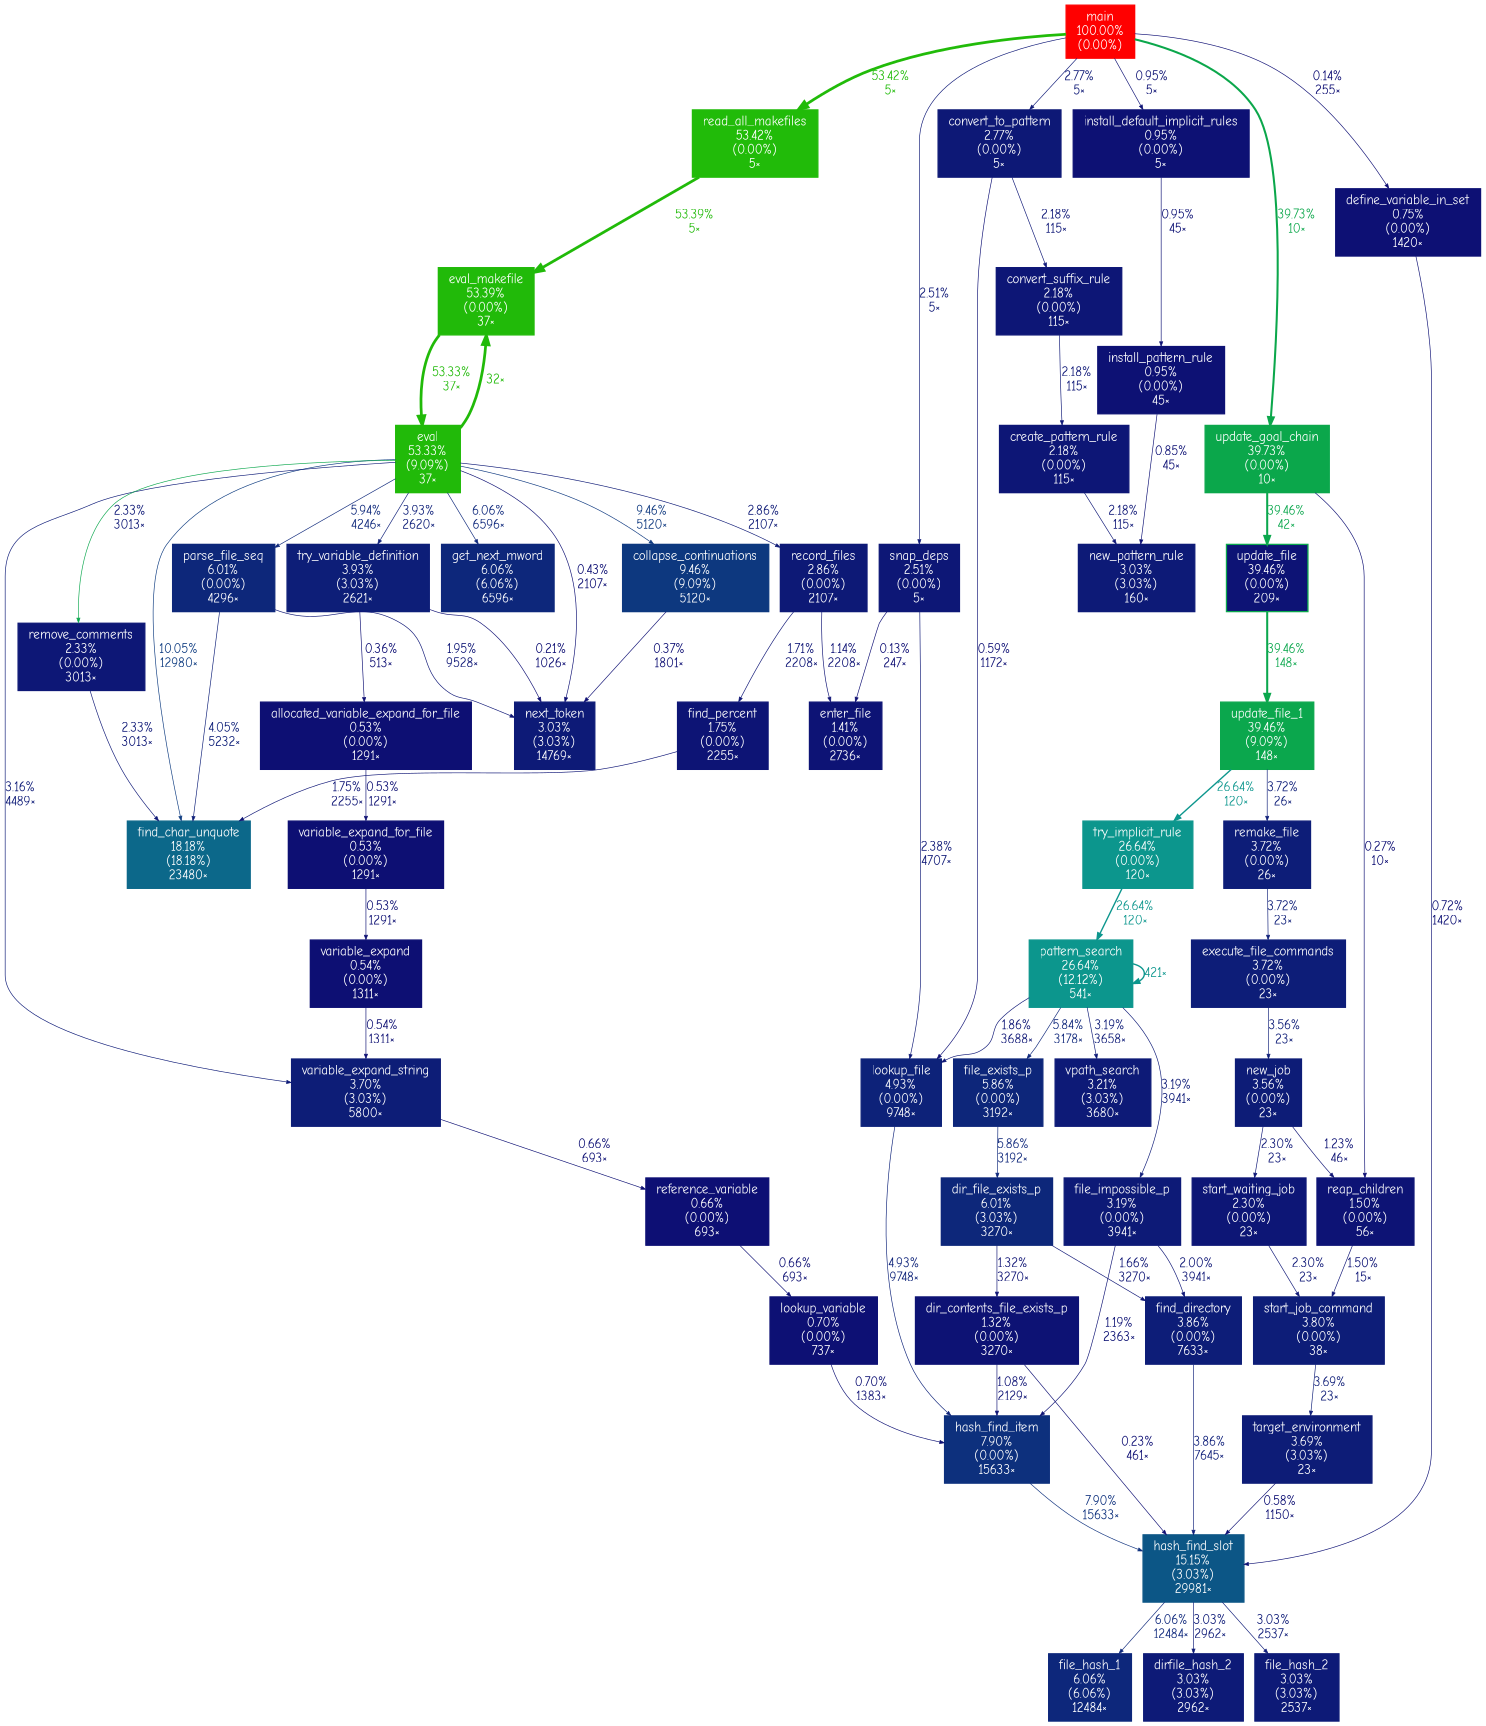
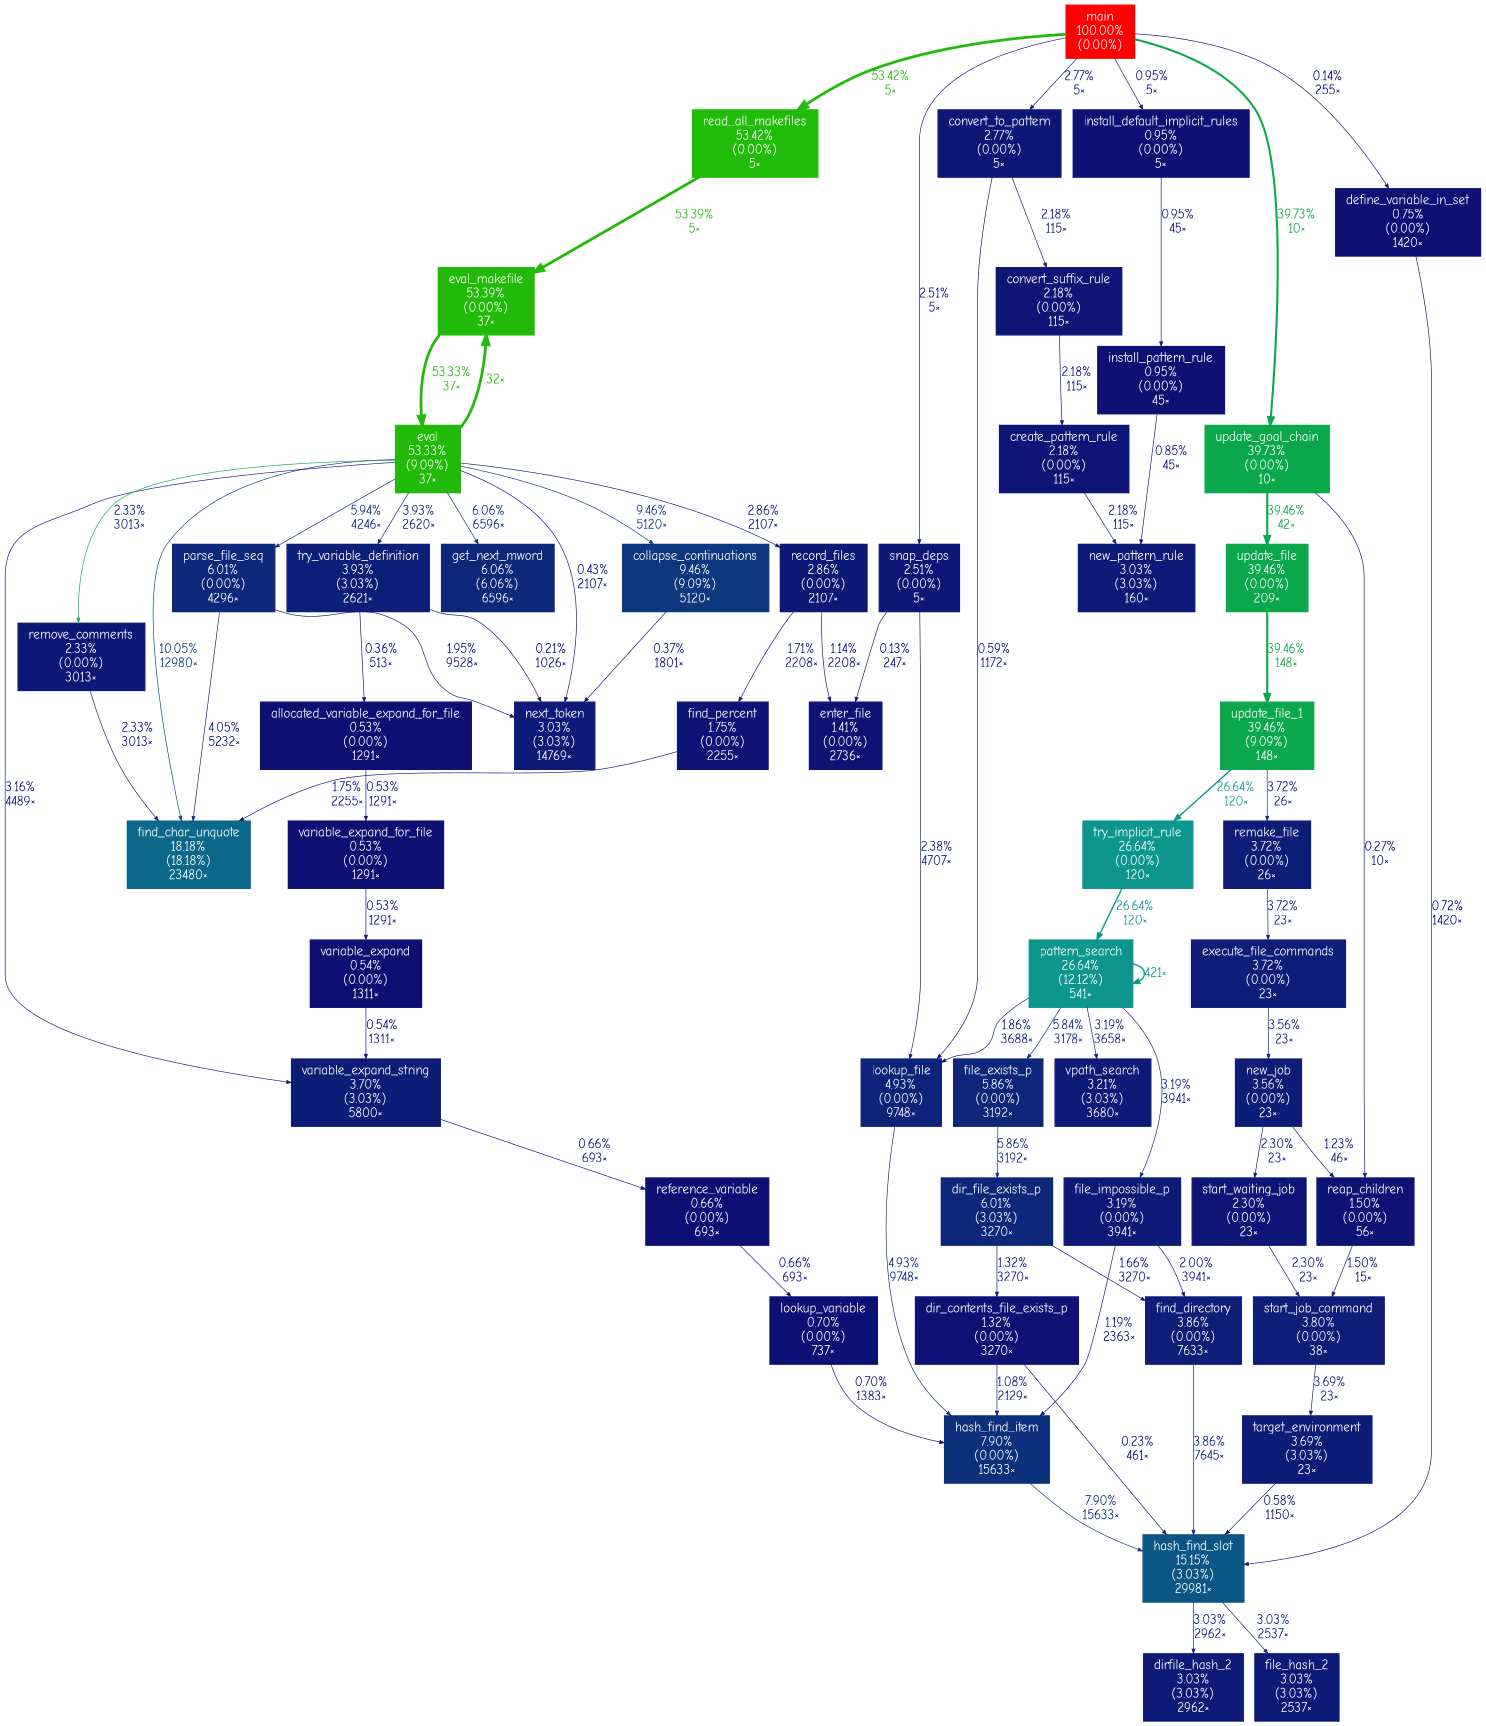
(1267, 578) -> (1267, 578)
(1090, 1687) -> none
